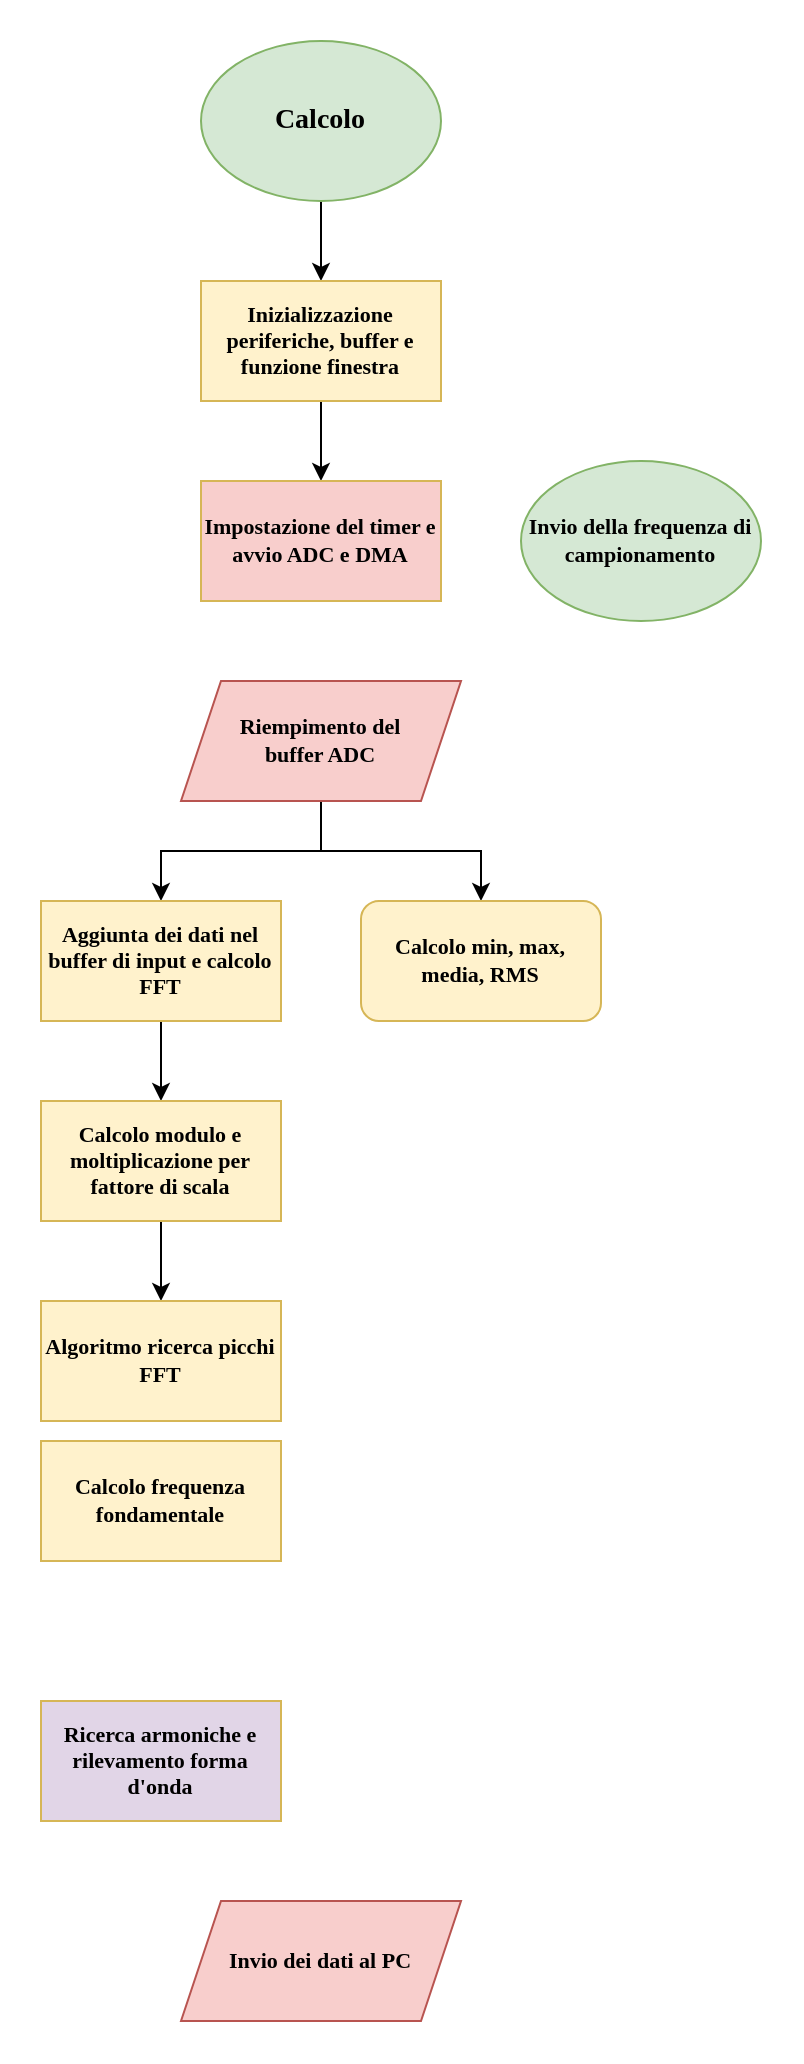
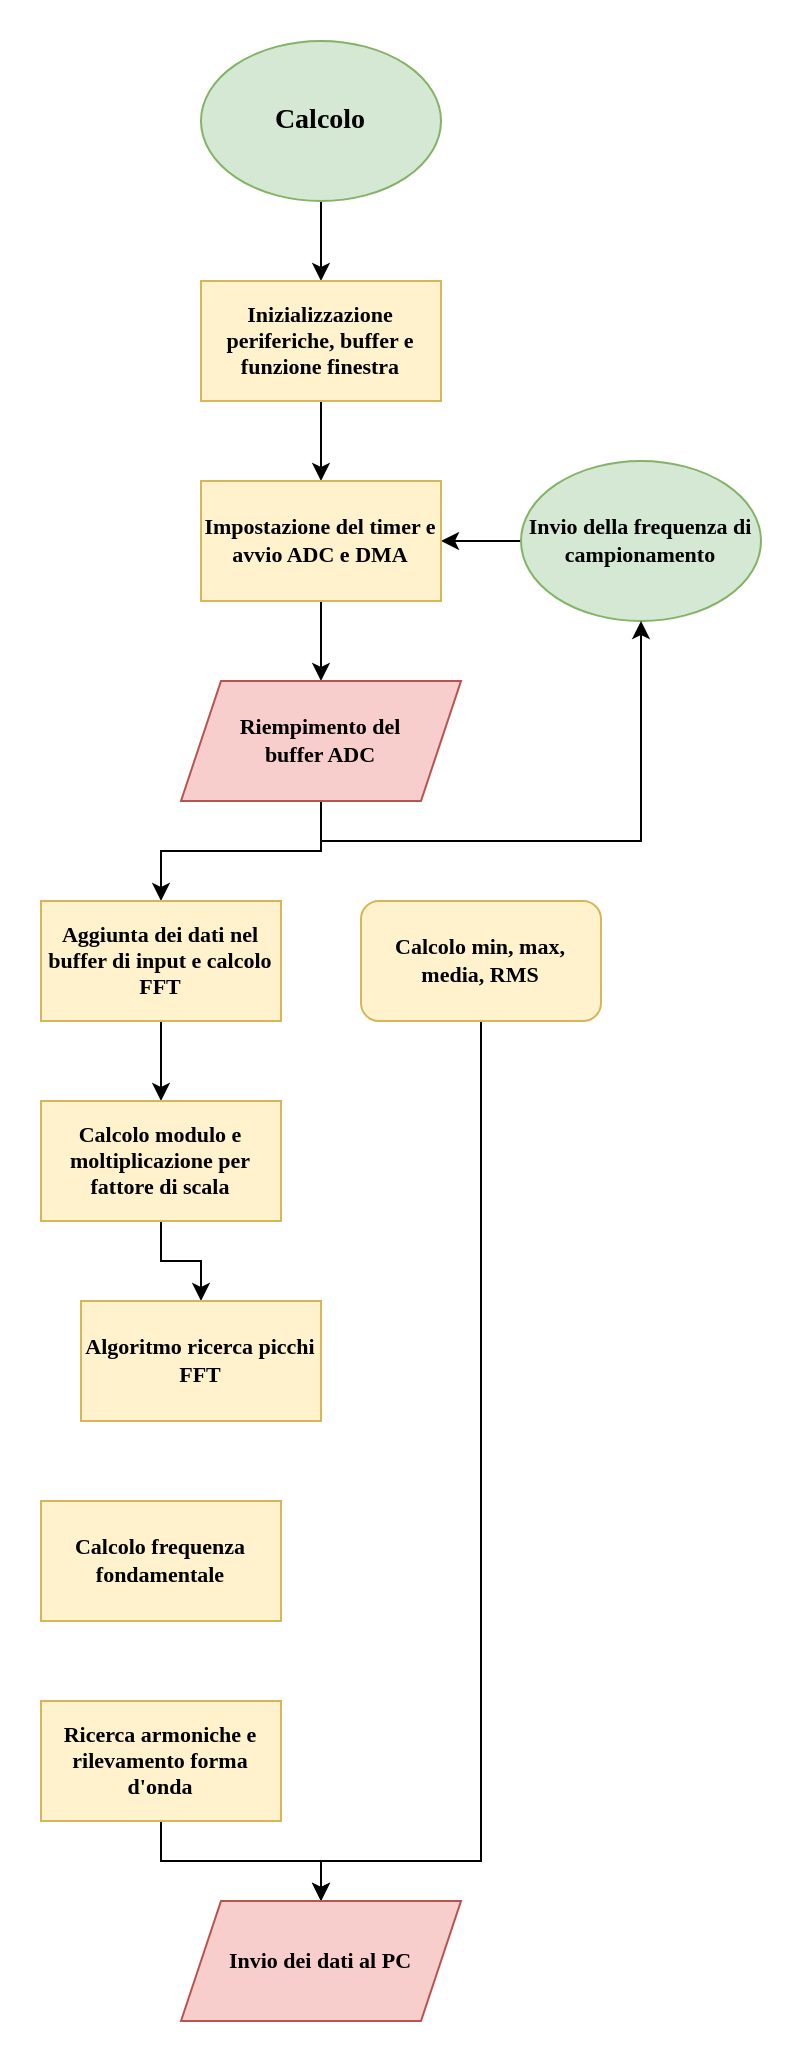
(321, 541) -> (321, 541)
none -> (488, 541)
none -> (321, 634)
(421, 851) -> (586, 841)
(161, 1361) -> (201, 1361)
(161, 1501) -> (161, 1561)
none -> (481, 1519)
(161, 1761) -> (161, 1761)
none -> (219, 1861)
